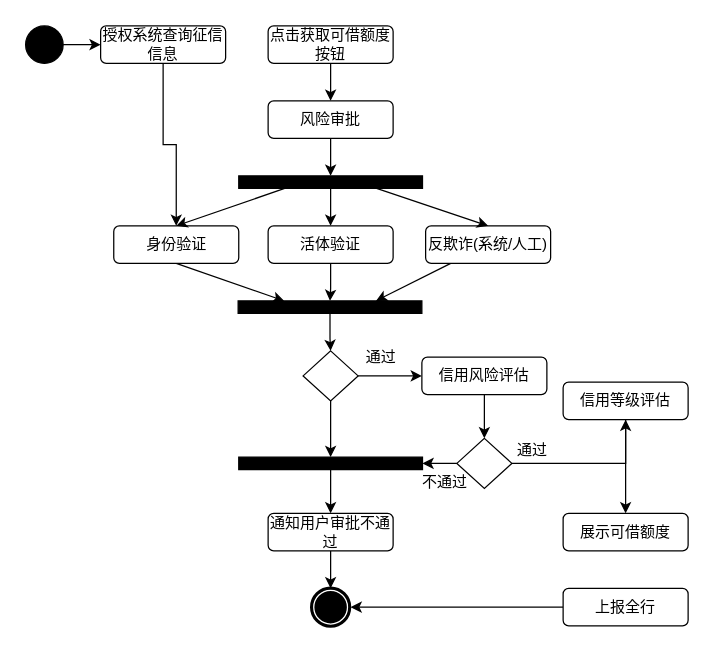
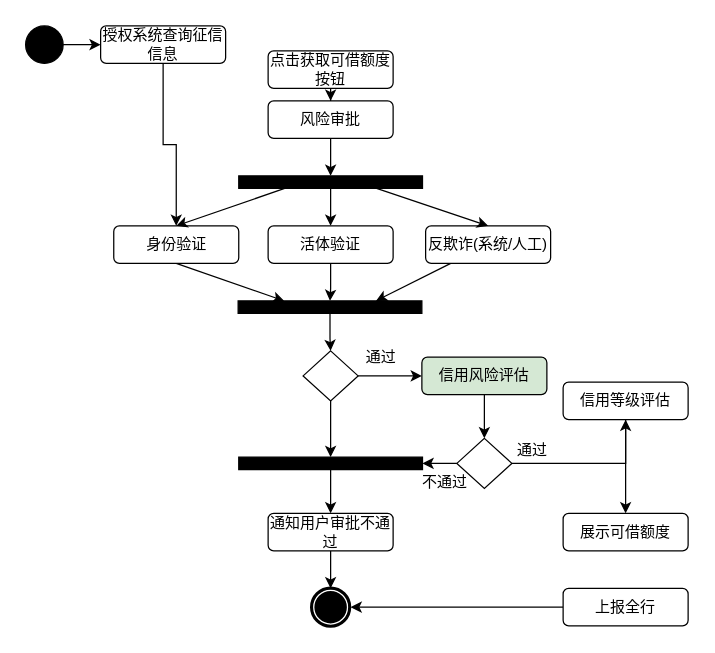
(331, 44) -> (331, 69)
(484, 376) -> (484, 376)
